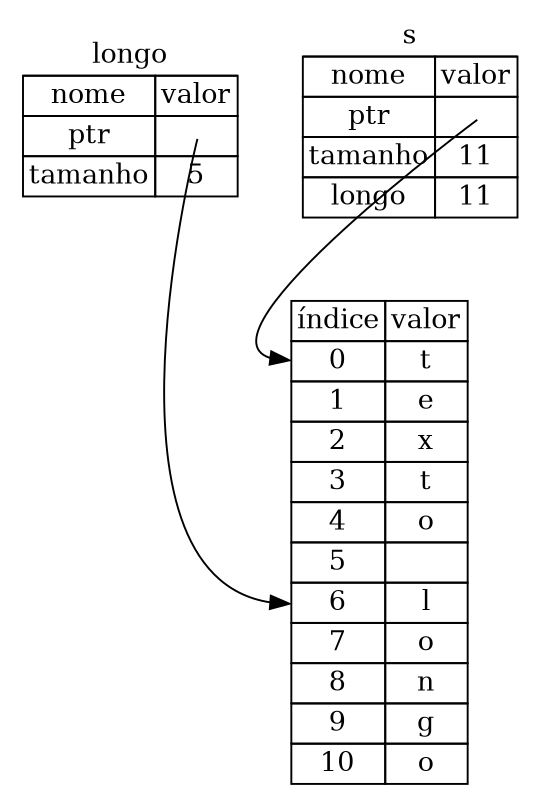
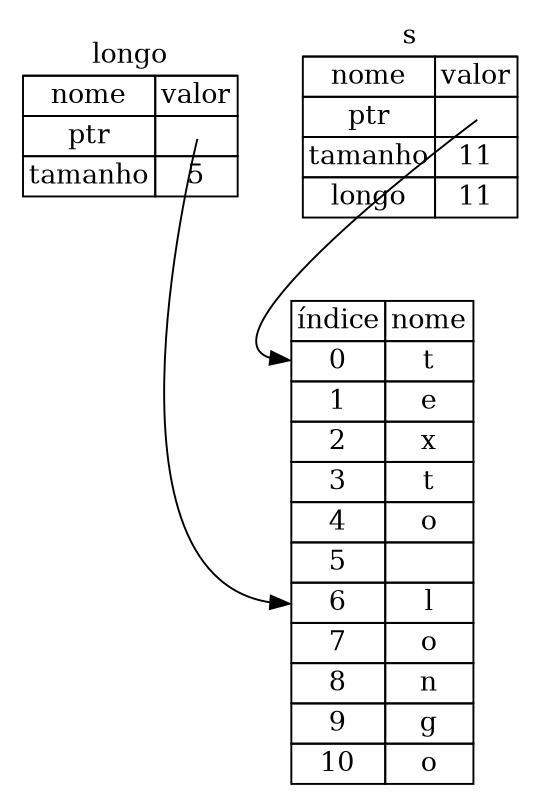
(426, 320) -> (429, 320)
